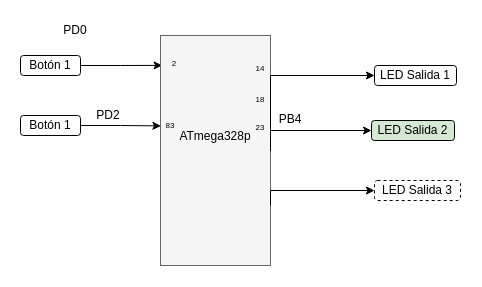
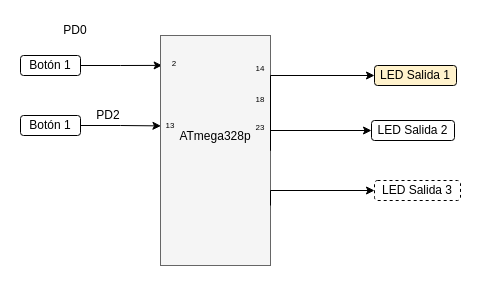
(416, 76) -> (416, 76)
(291, 120) -> none
(171, 126) -> (171, 126)
(413, 131) -> (413, 131)
